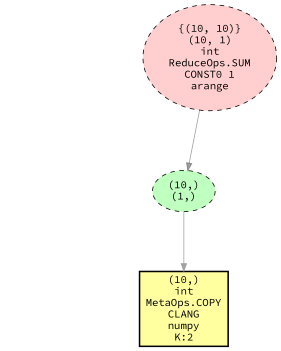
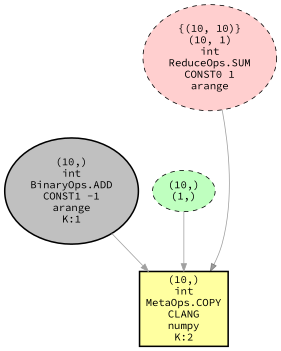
(194, 137) -> (229, 188)
none -> (72, 191)
